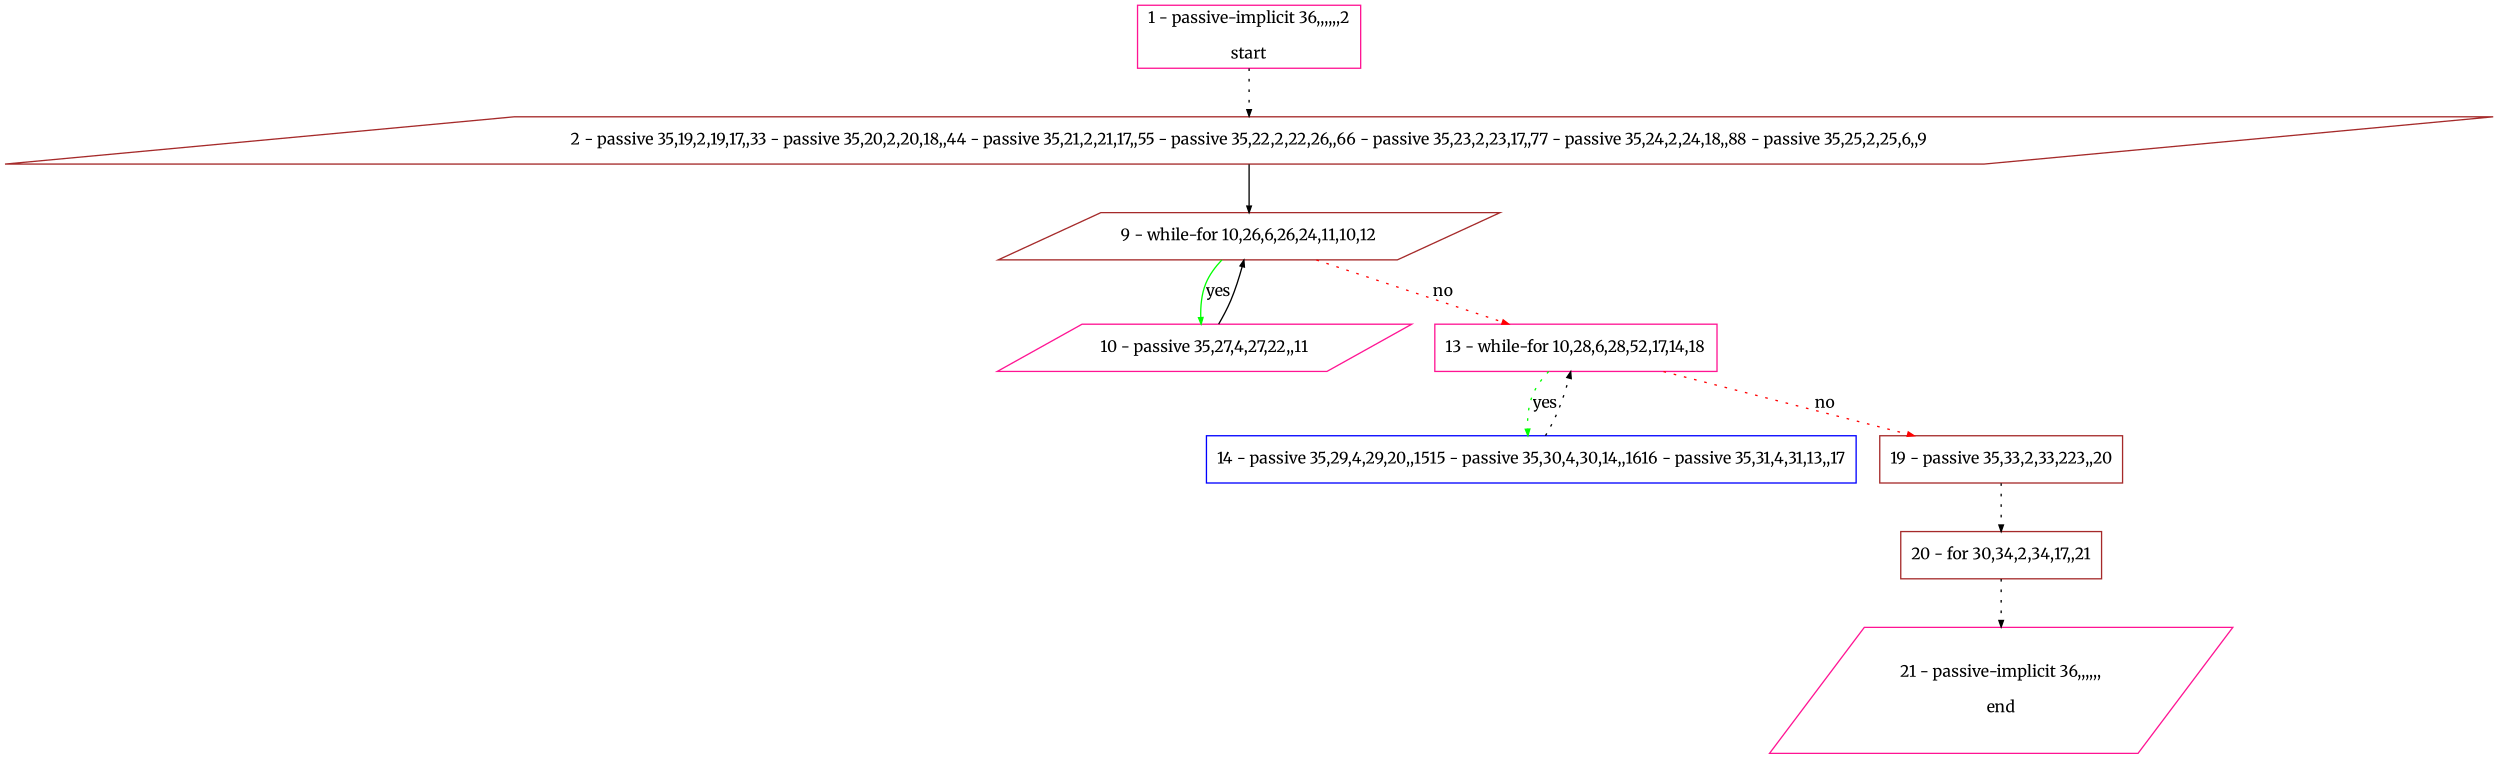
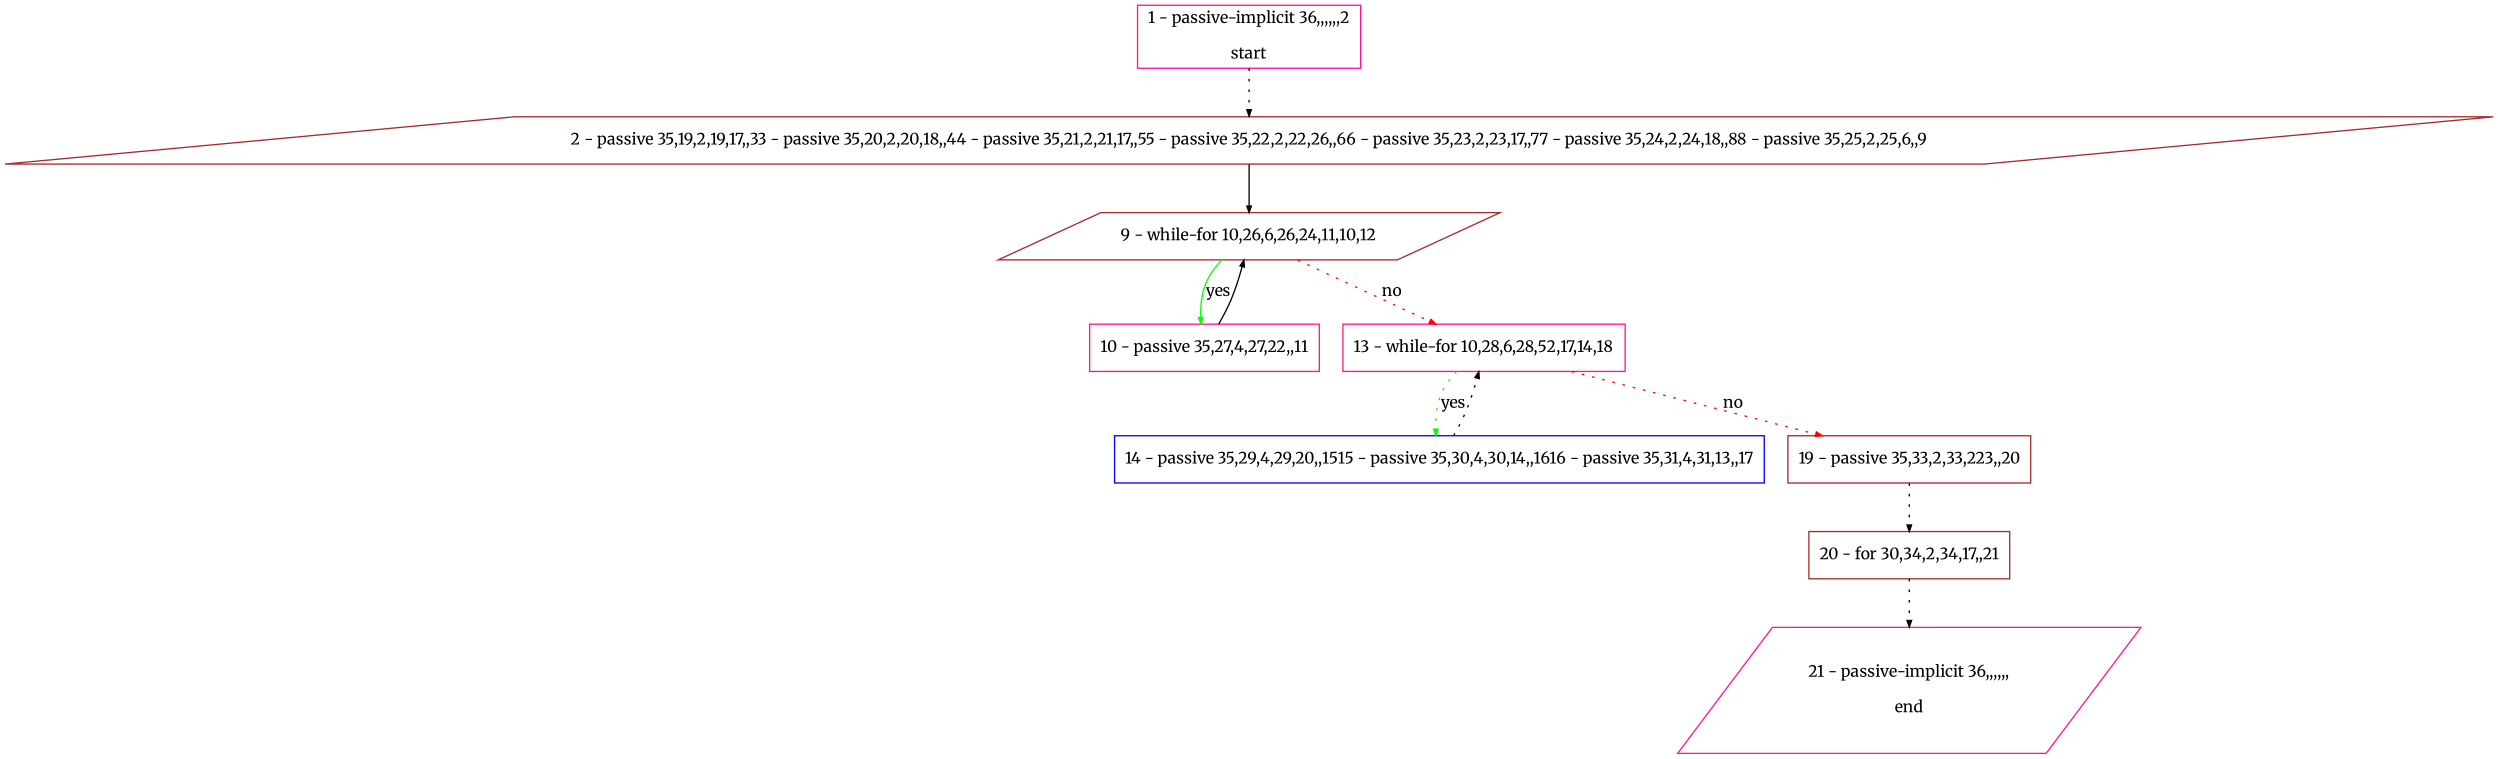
(1204, 348) -> (1204, 348)
